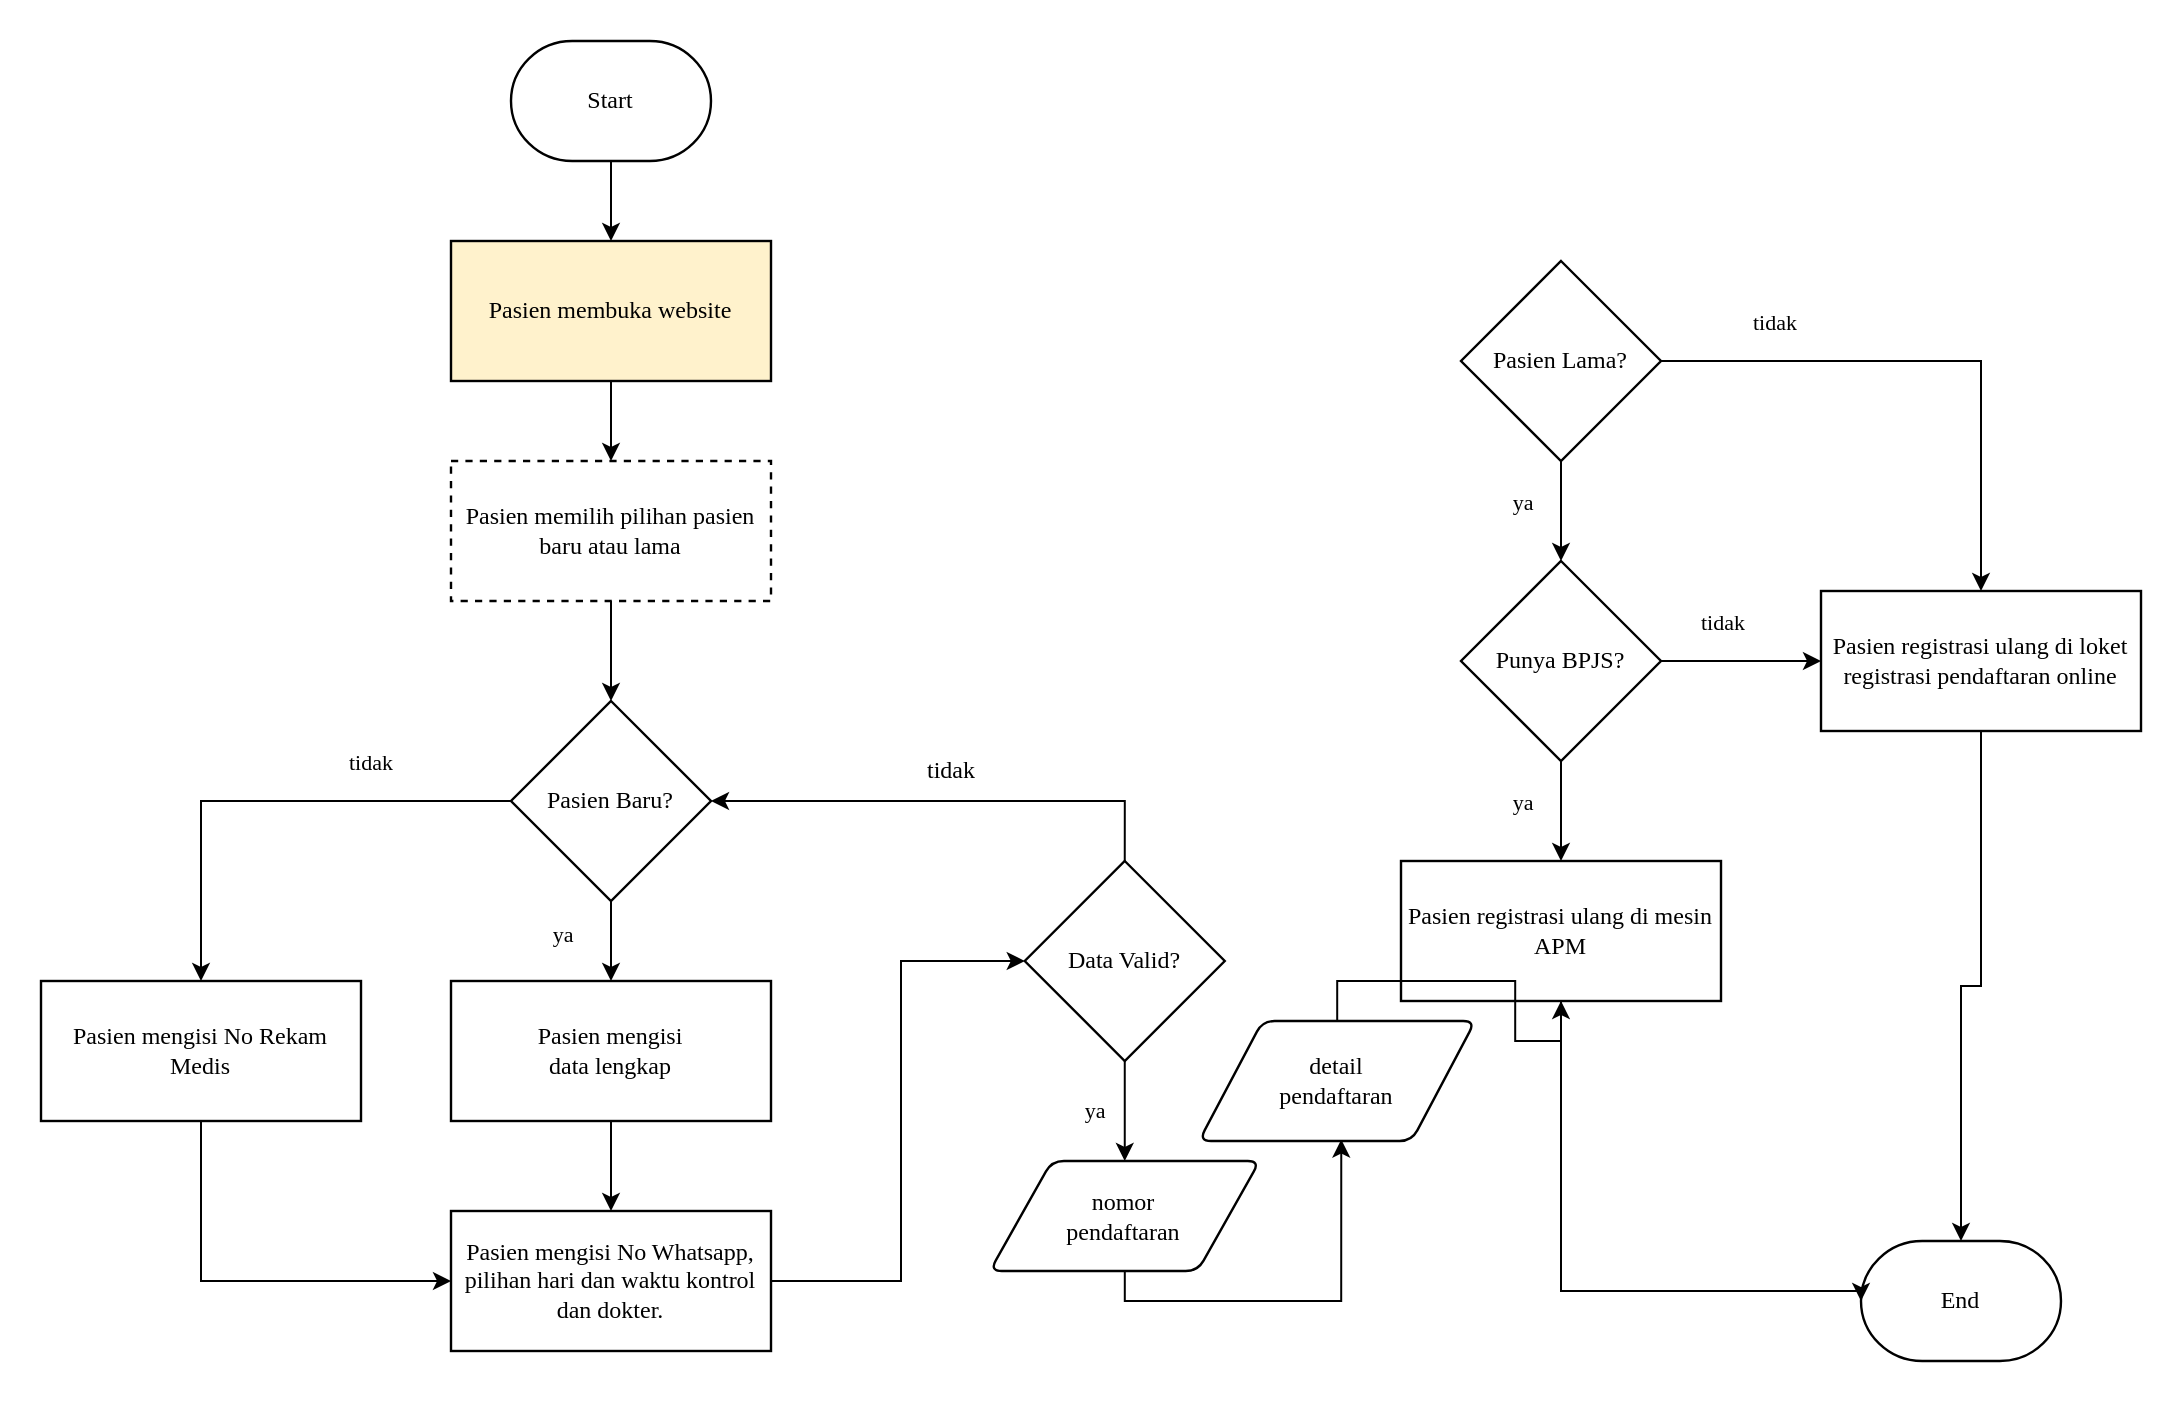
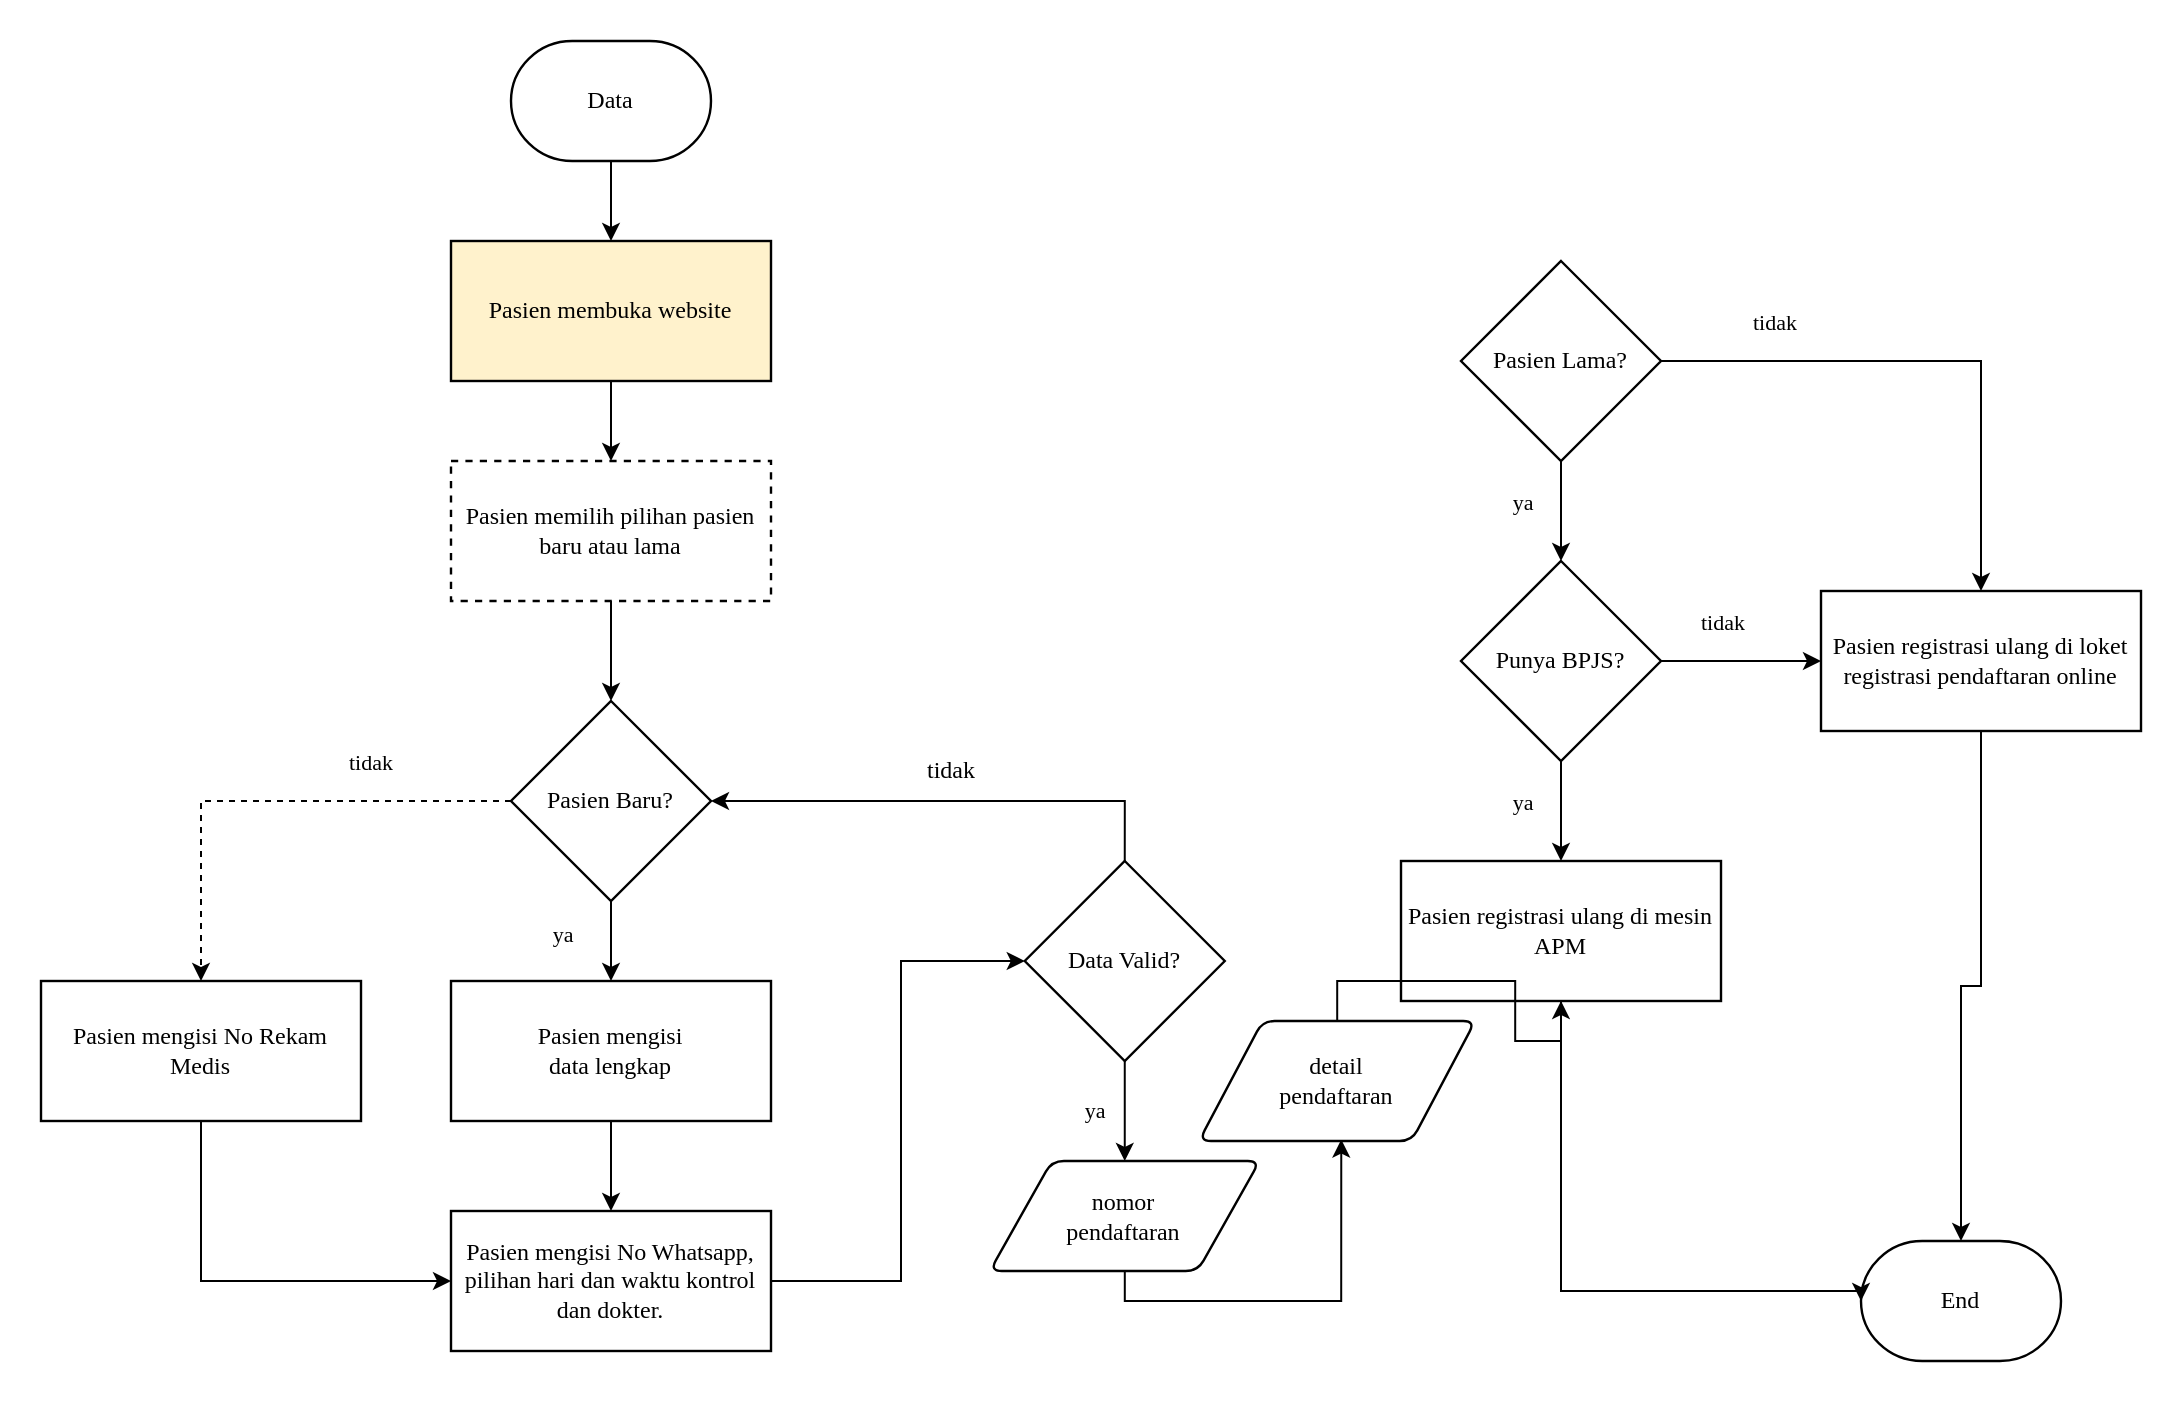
(611, 101) -> (611, 101)
(270, 801) -> (270, 801)
